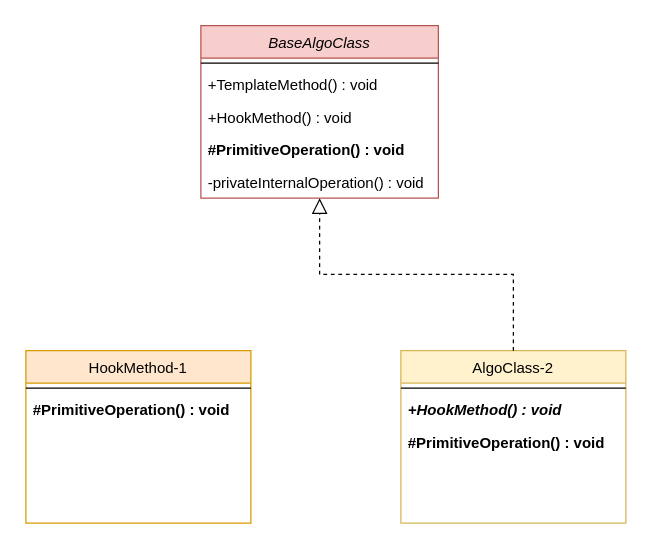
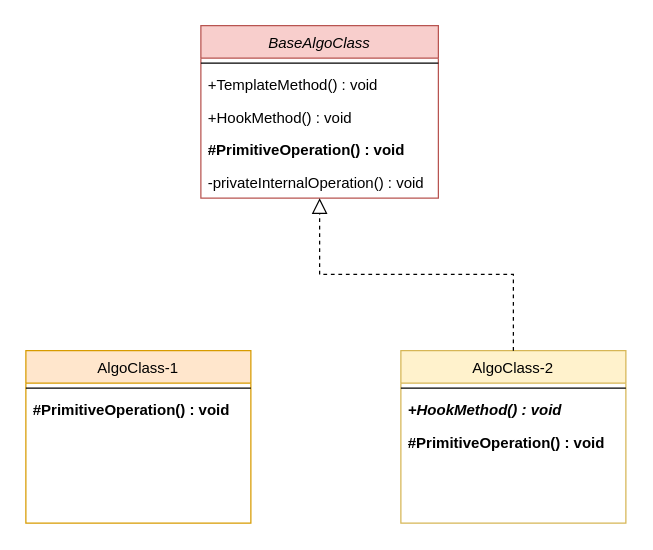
(138, 368) -> (138, 368)
